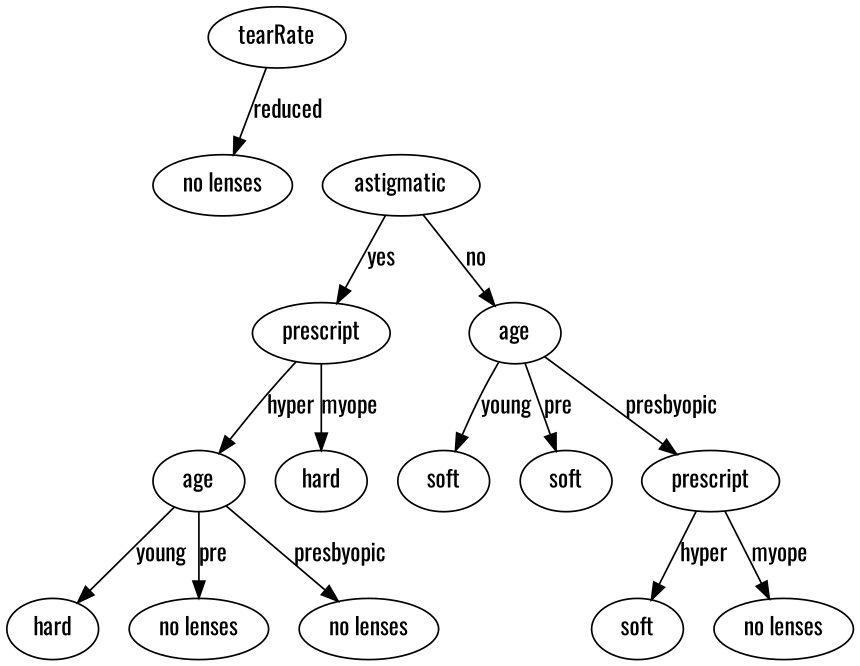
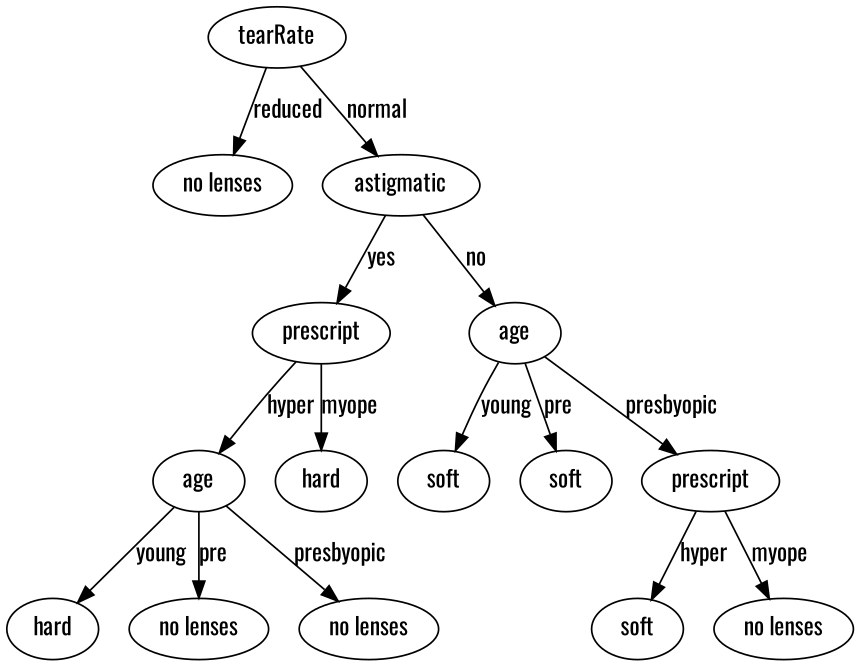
none -> (333, 105)
